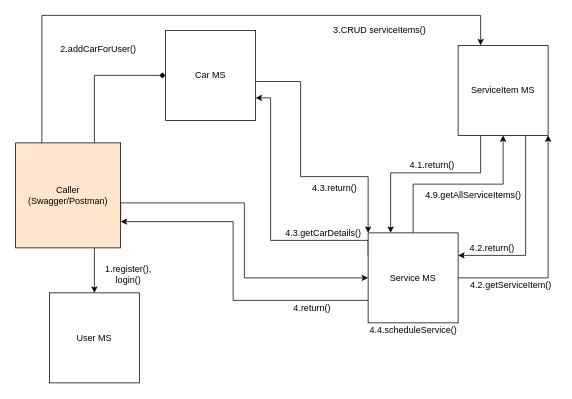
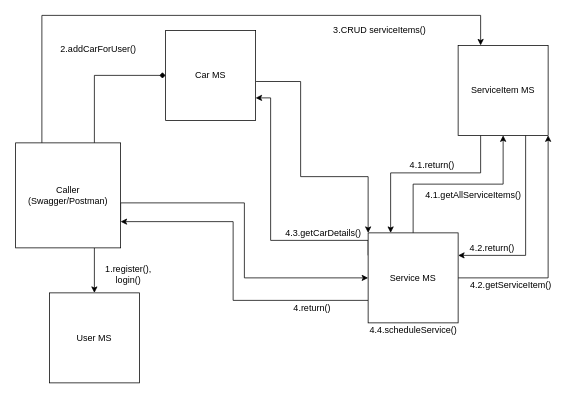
(334, 188) -> none
(68, 195) -> (68, 195)
(473, 195) -> (473, 195)
